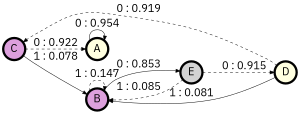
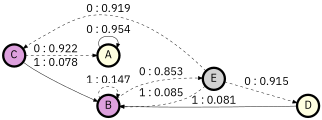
(153, 20) -> (121, 18)
(137, 73) -> (155, 81)
